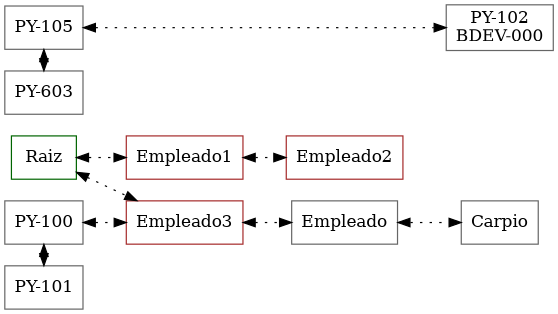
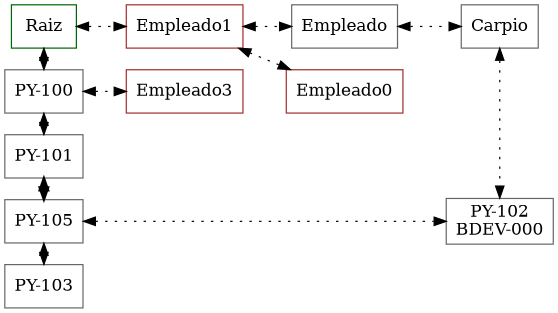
(44, 93) -> (44, 286)
none -> (500, 123)
(345, 158) -> (345, 91)
(107, 186) -> (44, 57)
none -> (44, 187)
(267, 223) -> (267, 26)
